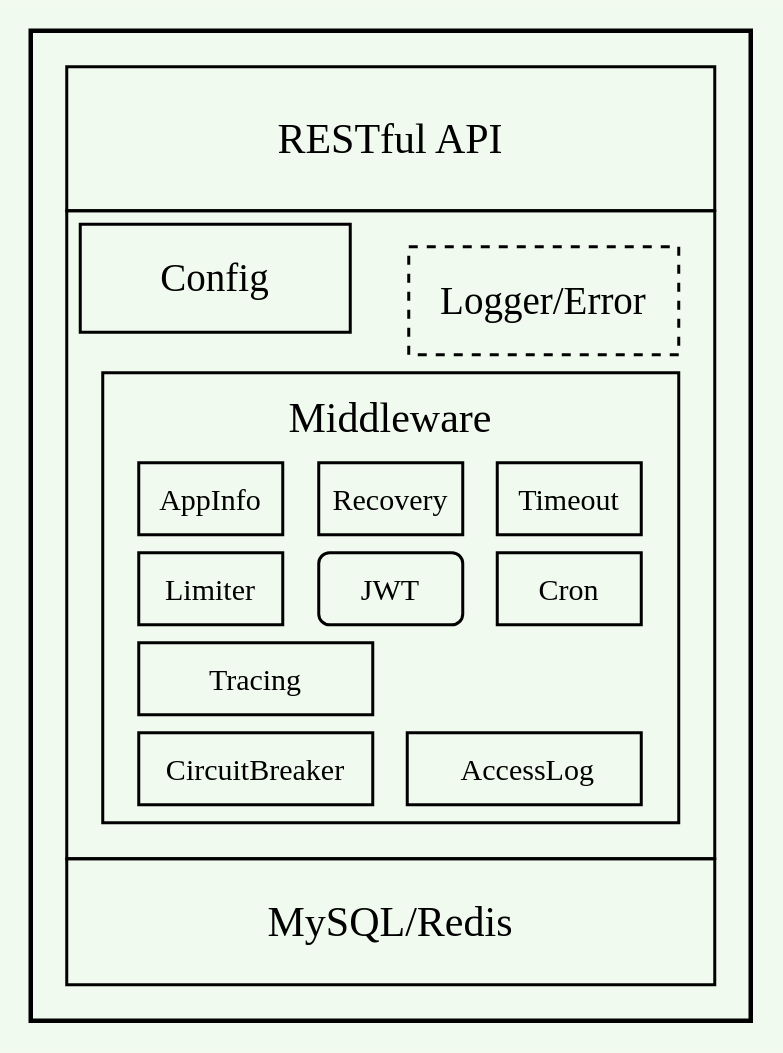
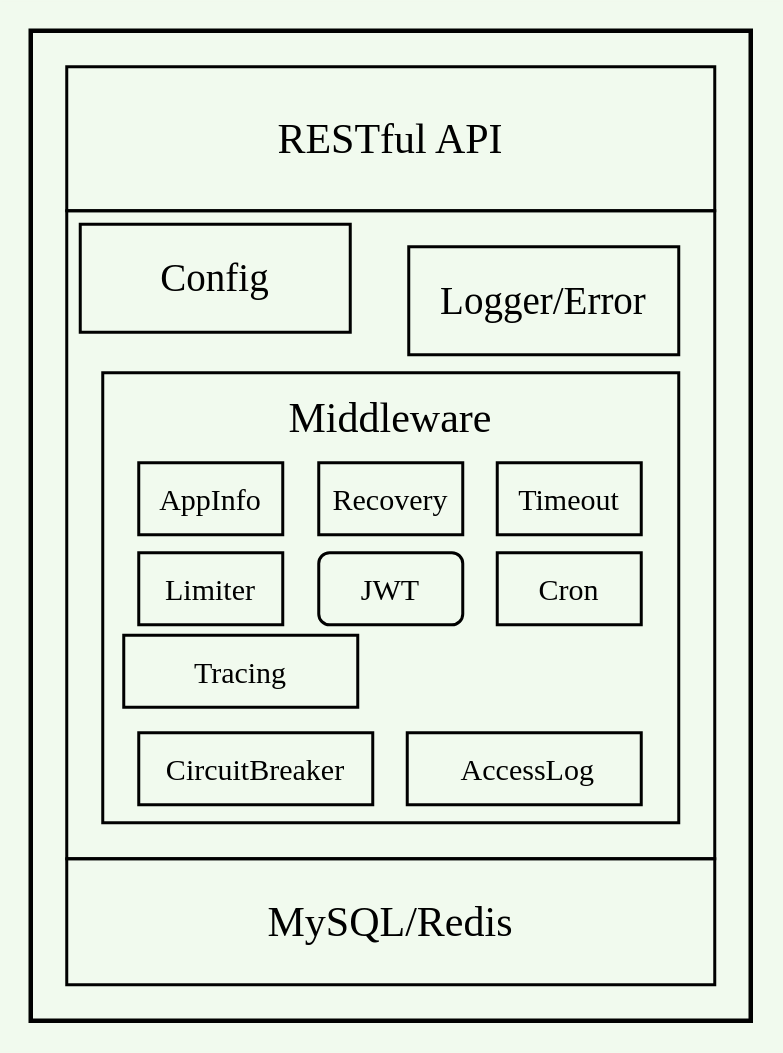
(544, 301) -> (544, 301)
(256, 679) -> (241, 671)
